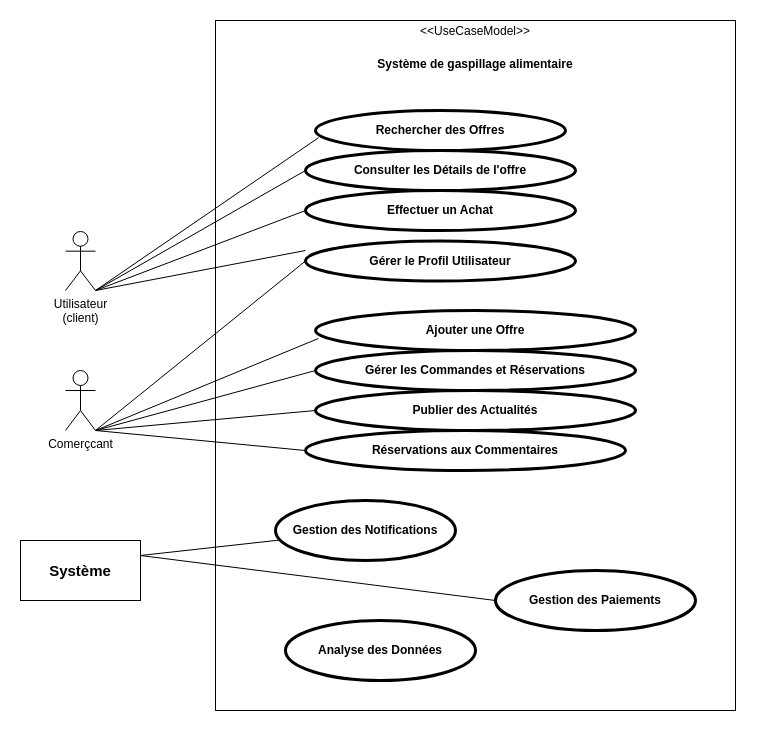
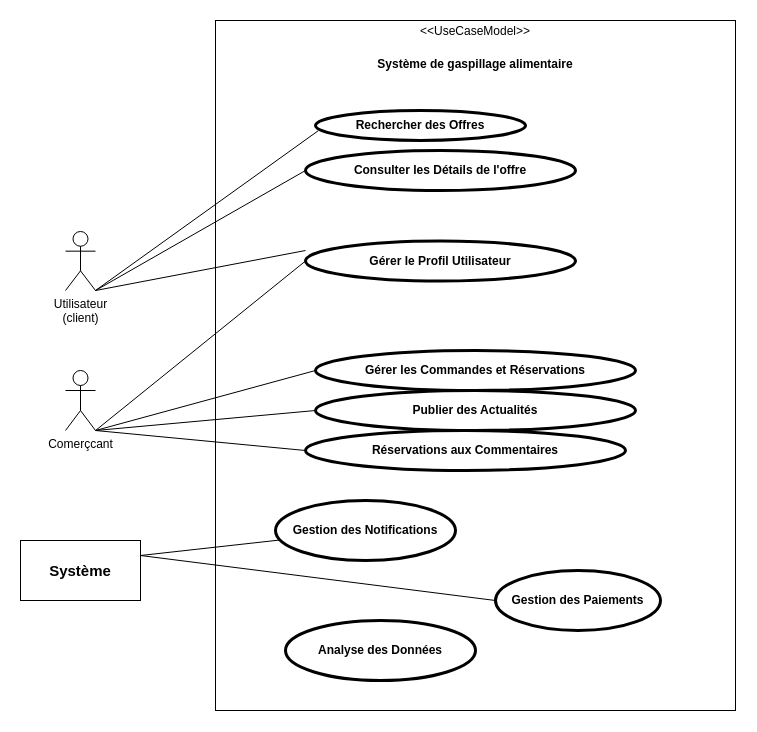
(441, 131) -> (421, 126)
(441, 211) -> none
(204, 249) -> none
(476, 331) -> none
(213, 382) -> none
(596, 601) -> (578, 601)
